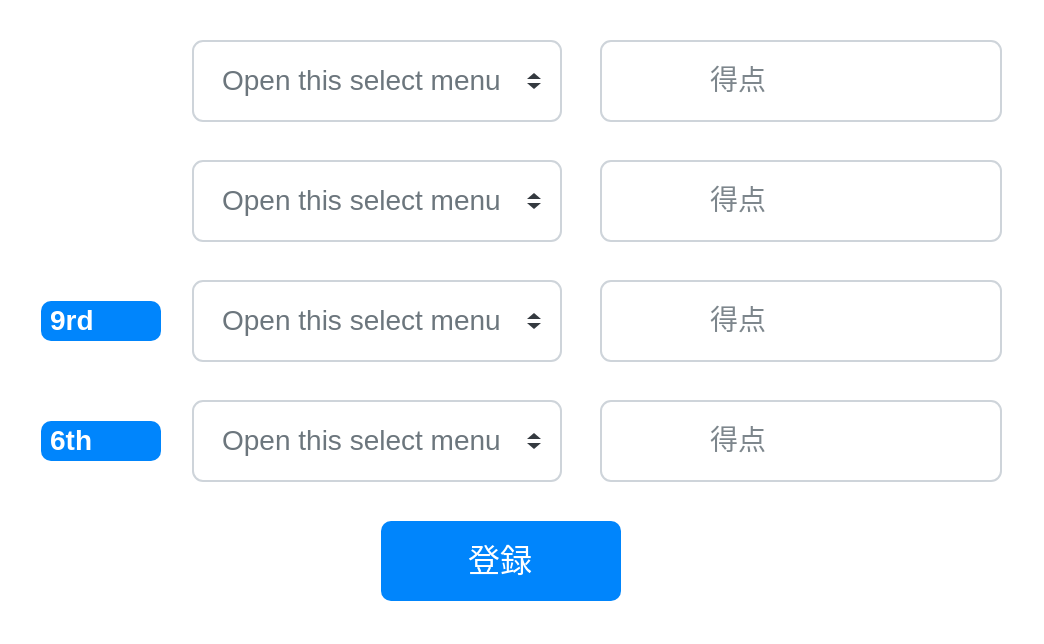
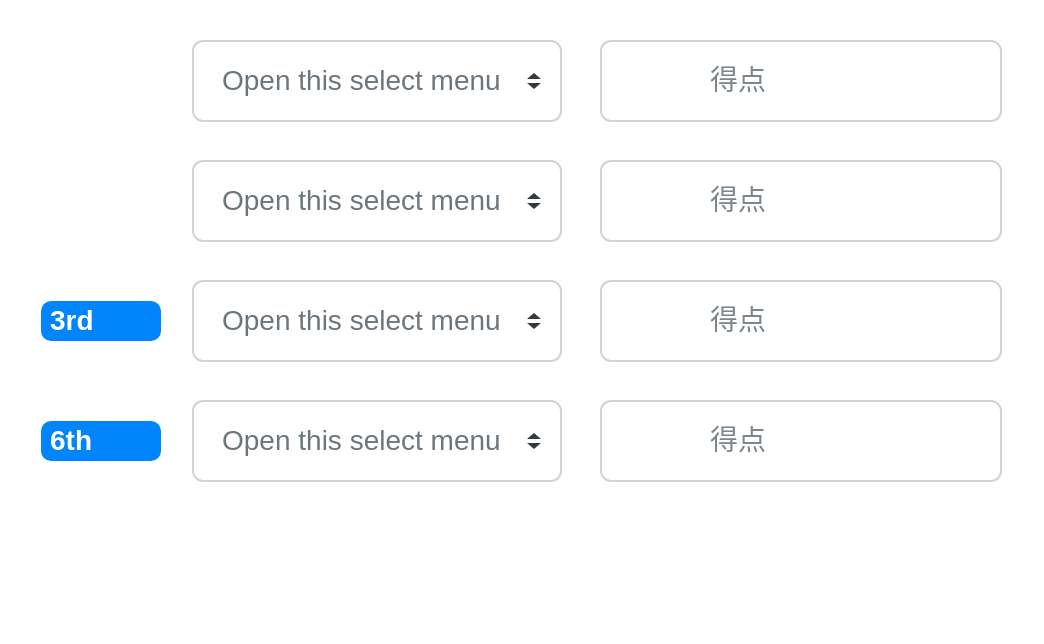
(75, 321) -> (75, 321)
(501, 561) -> none
